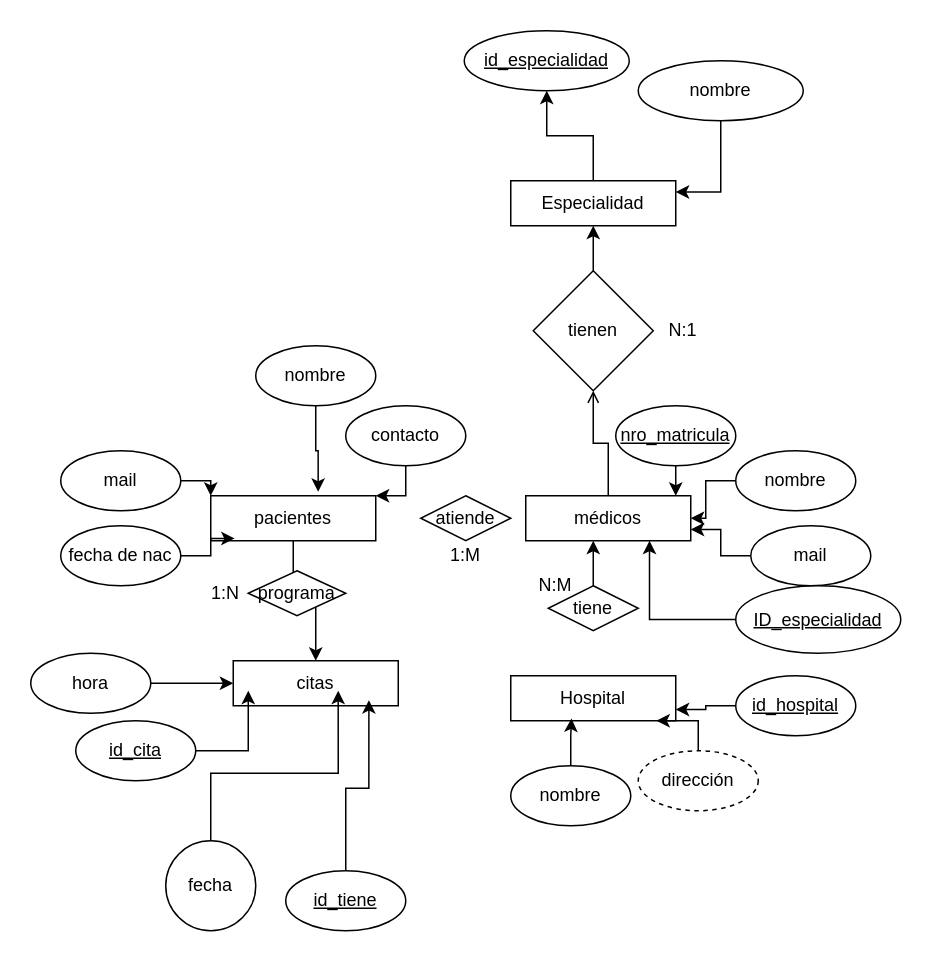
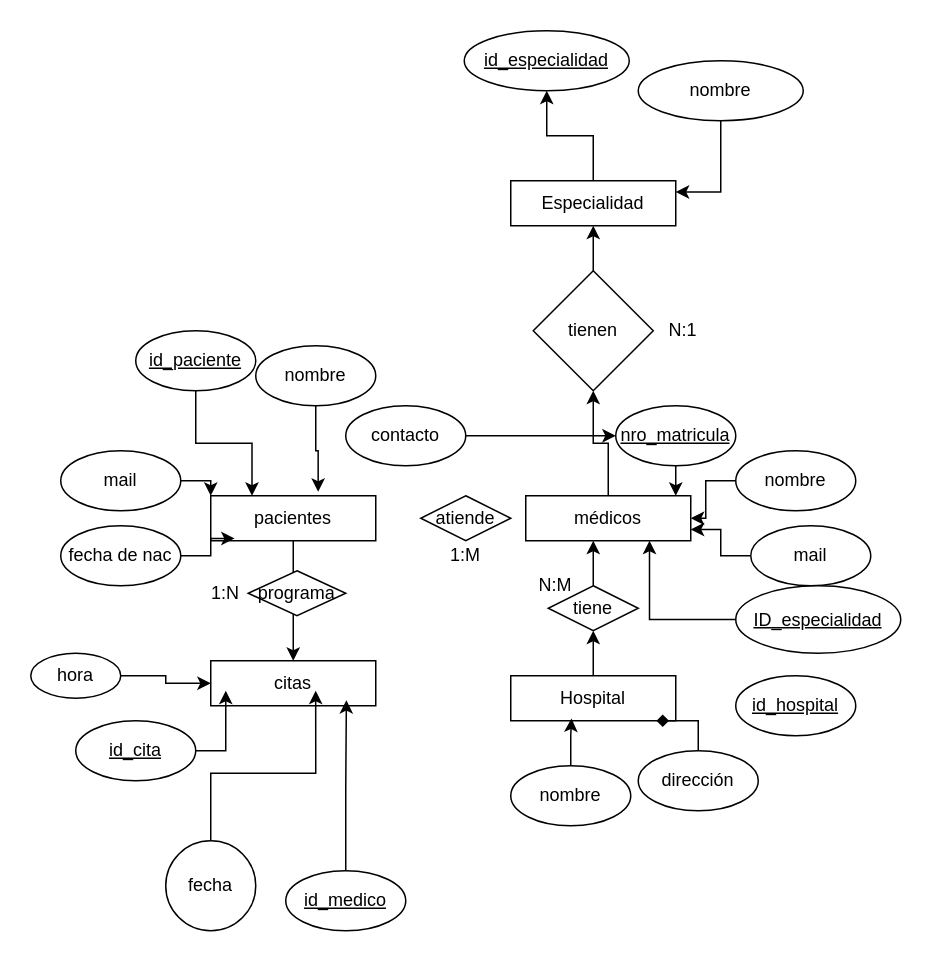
none -> (196, 361)
(593, 399) -> (593, 402)
none -> (219, 443)
(406, 491) -> (536, 436)
none -> (593, 648)
(91, 683) -> (76, 676)
(316, 683) -> (293, 683)
(710, 706) -> none
(668, 721) -> (669, 721)
(698, 781) -> (698, 781)
(346, 901) -> (346, 901)
